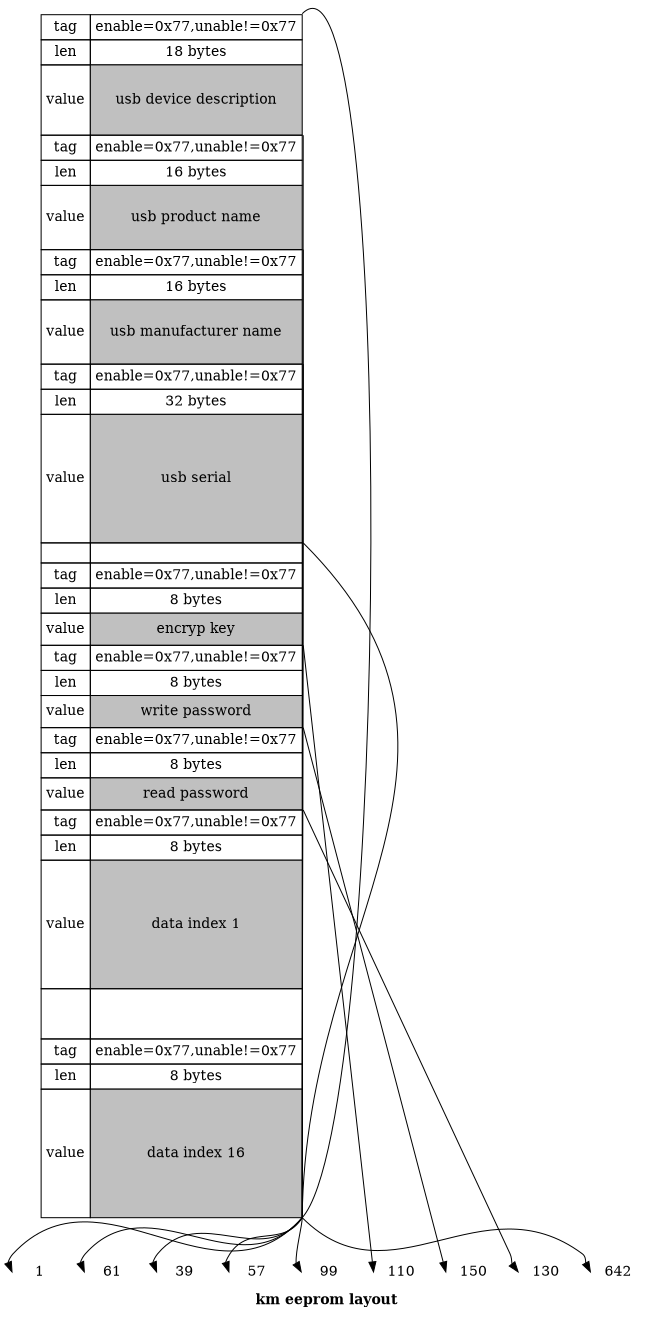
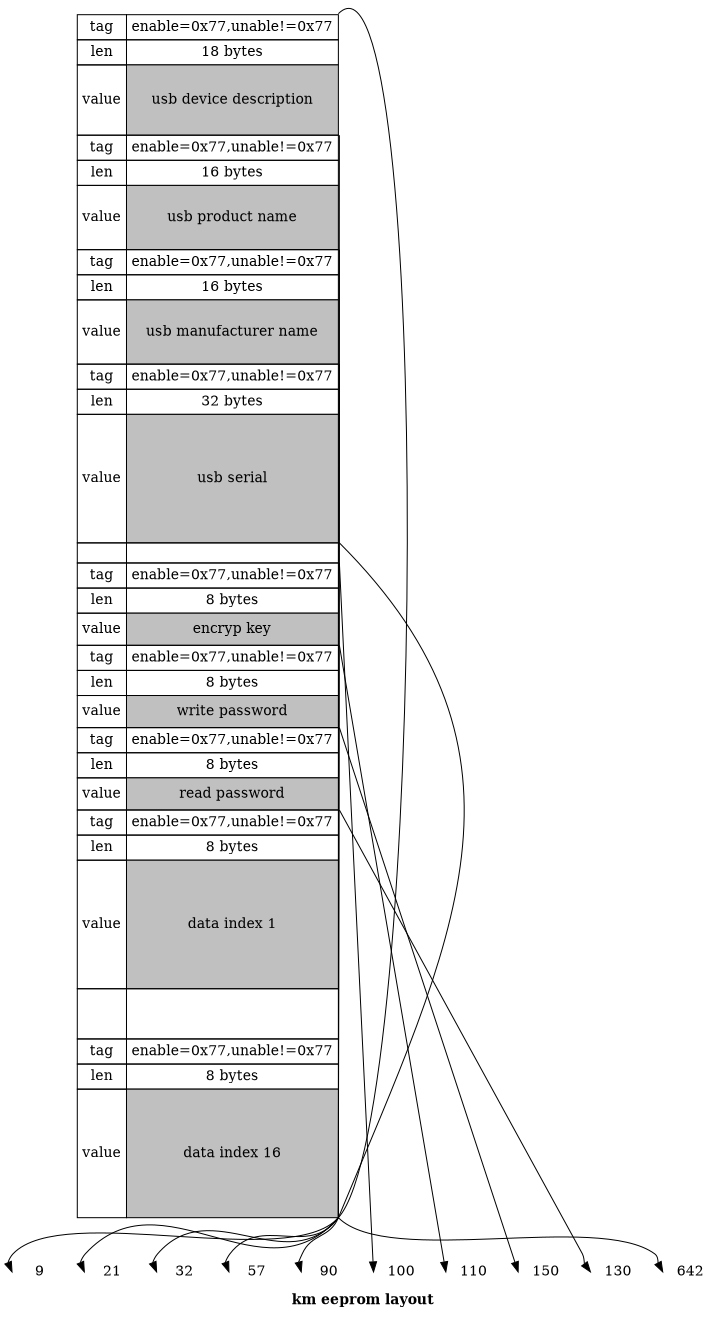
(40, 1272) -> (40, 1272)
(112, 1272) -> (112, 1272)
(185, 1272) -> (185, 1272)
(329, 1272) -> (329, 1272)
none -> (402, 1272)
